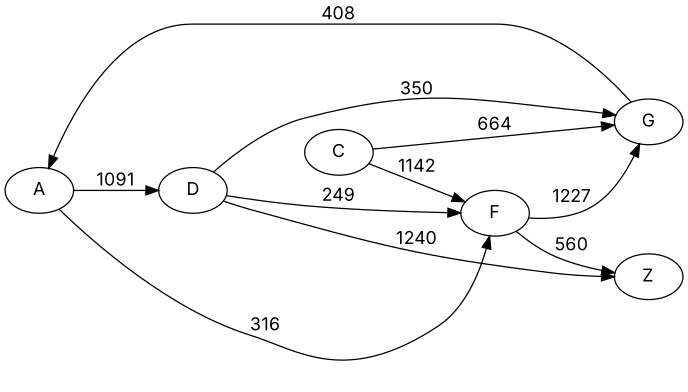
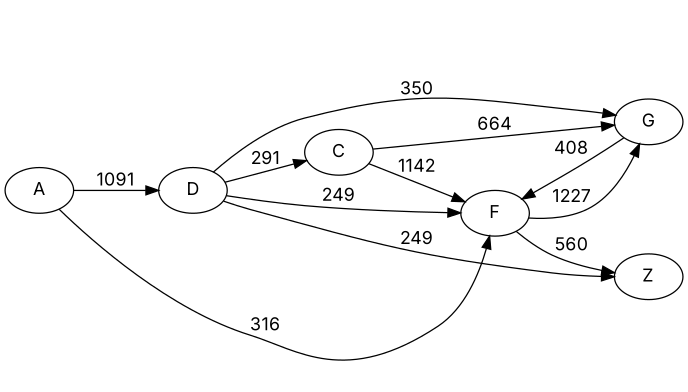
(323, 24) -> (579, 166)
none -> (259, 173)
(417, 239) -> (417, 239)
